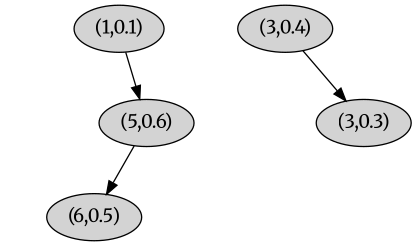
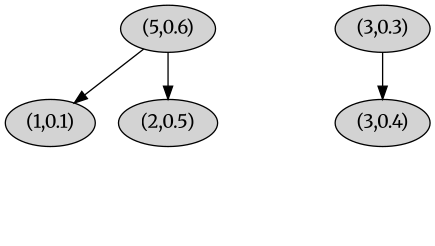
(131, 69) -> (114, 72)
(320, 71) -> (383, 69)
(94, 217) -> (168, 123)
